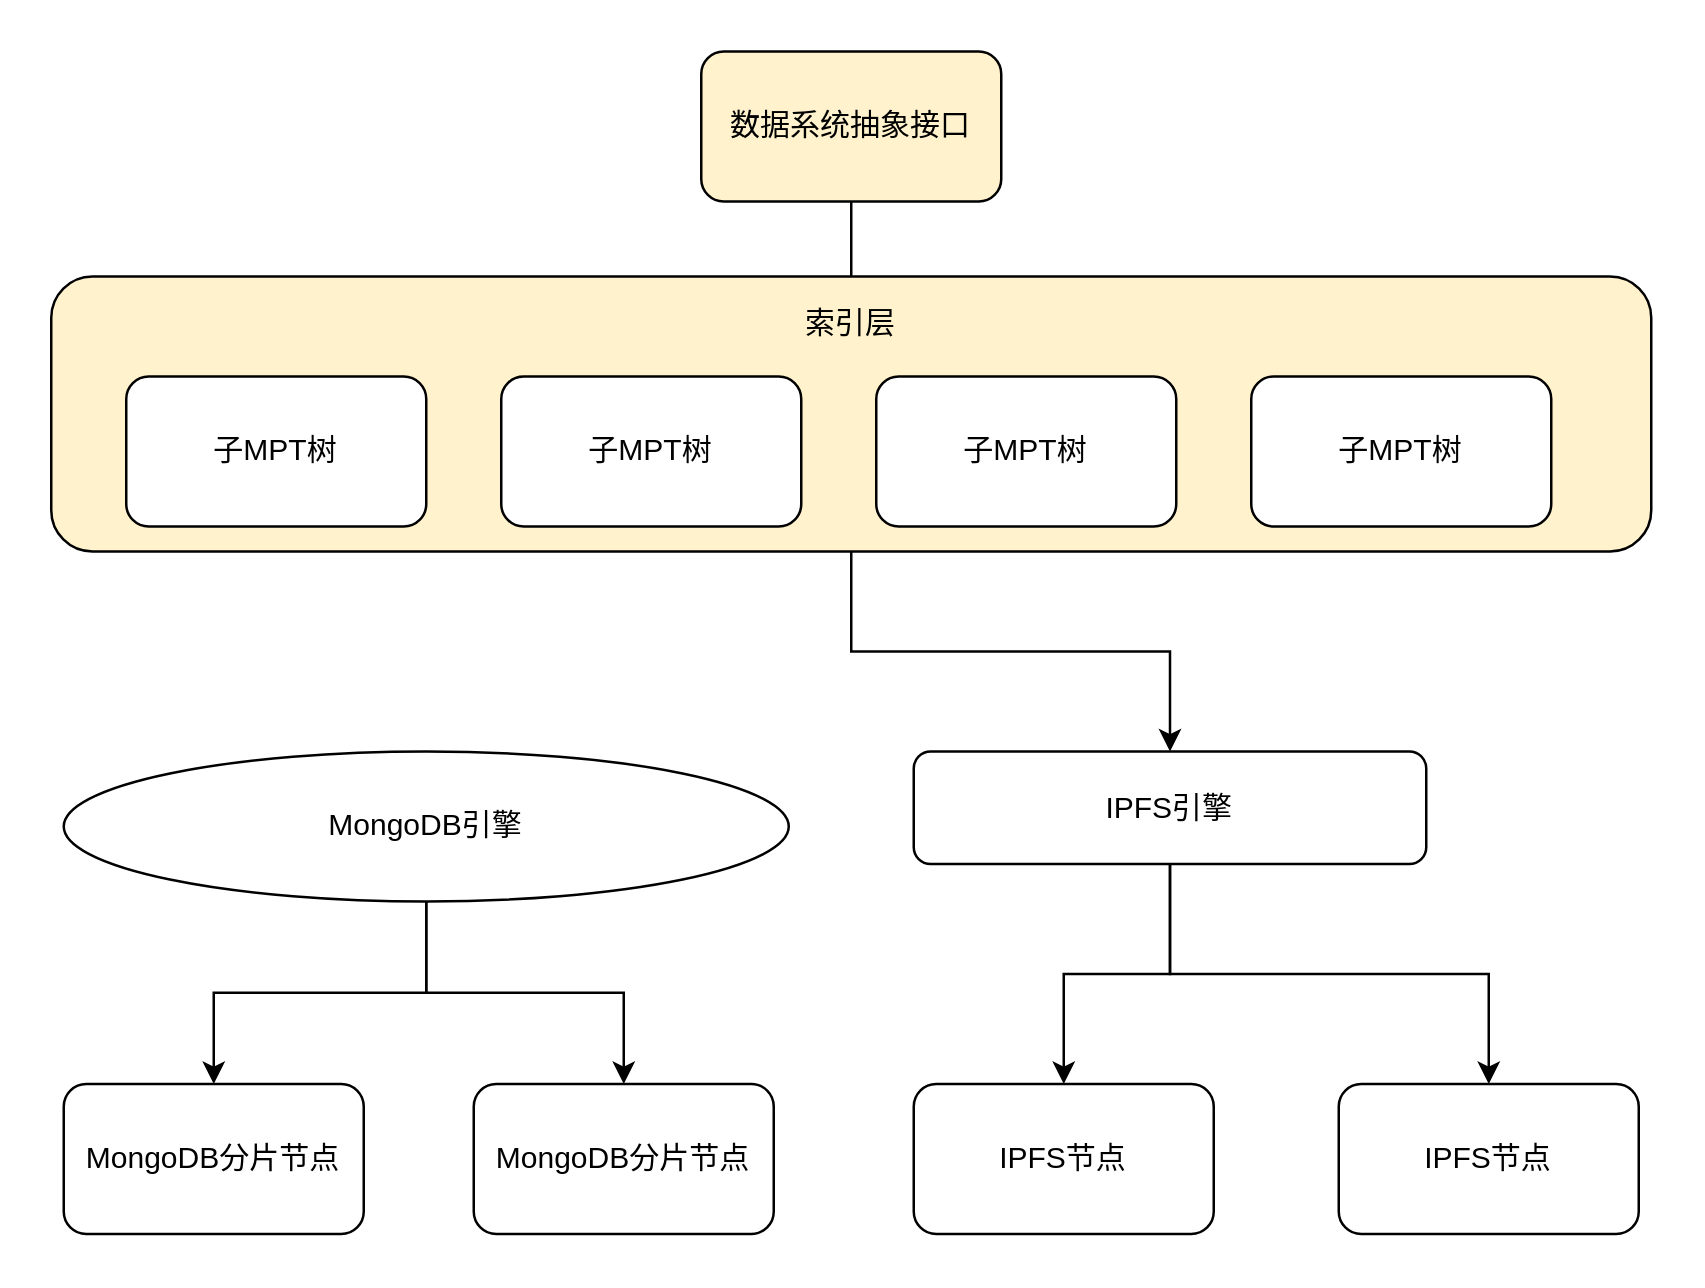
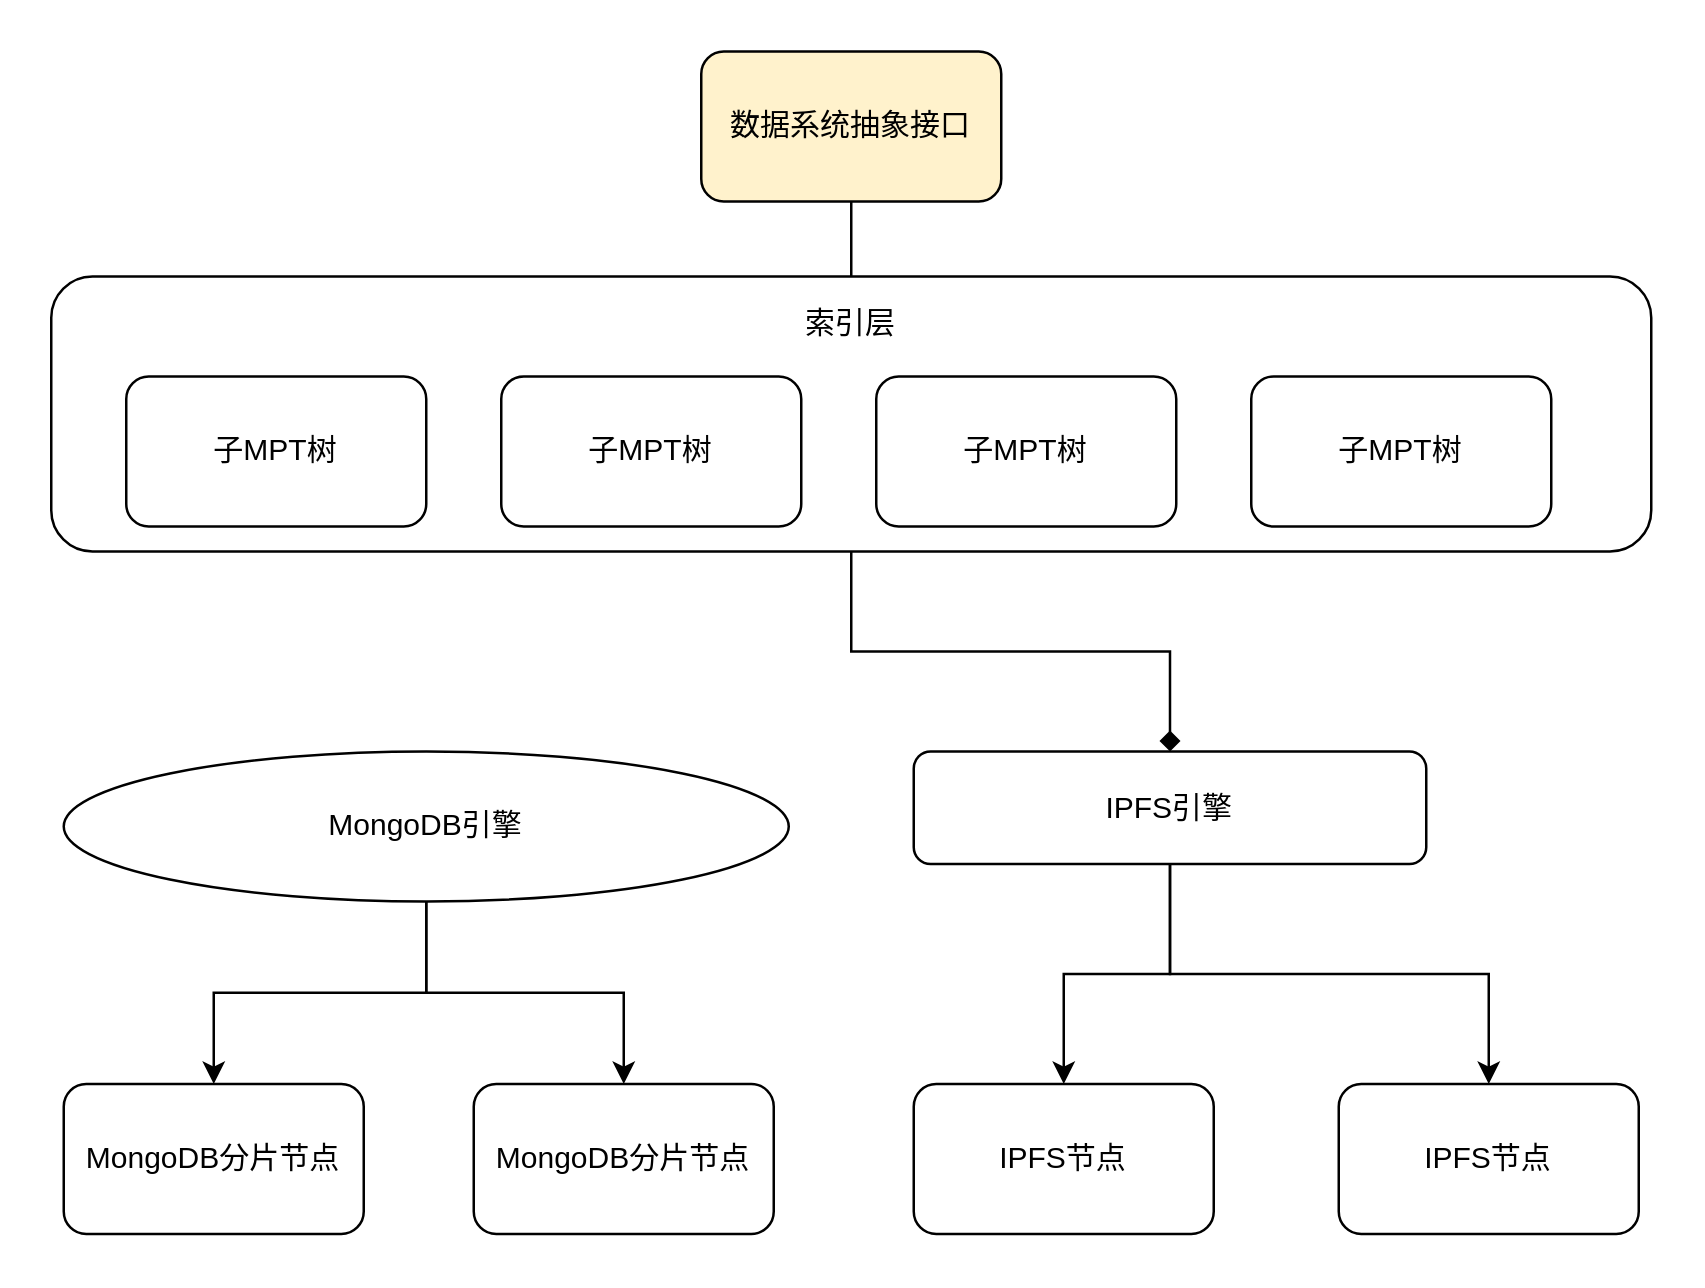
(851, 414) -> (851, 414)
(1170, 732) -> (1170, 731)
